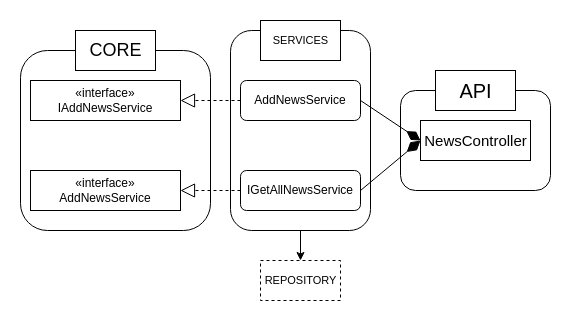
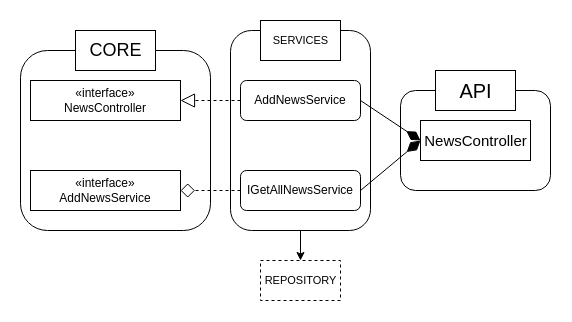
(106, 101) -> (106, 101)
(196, 191) -> (195, 191)
